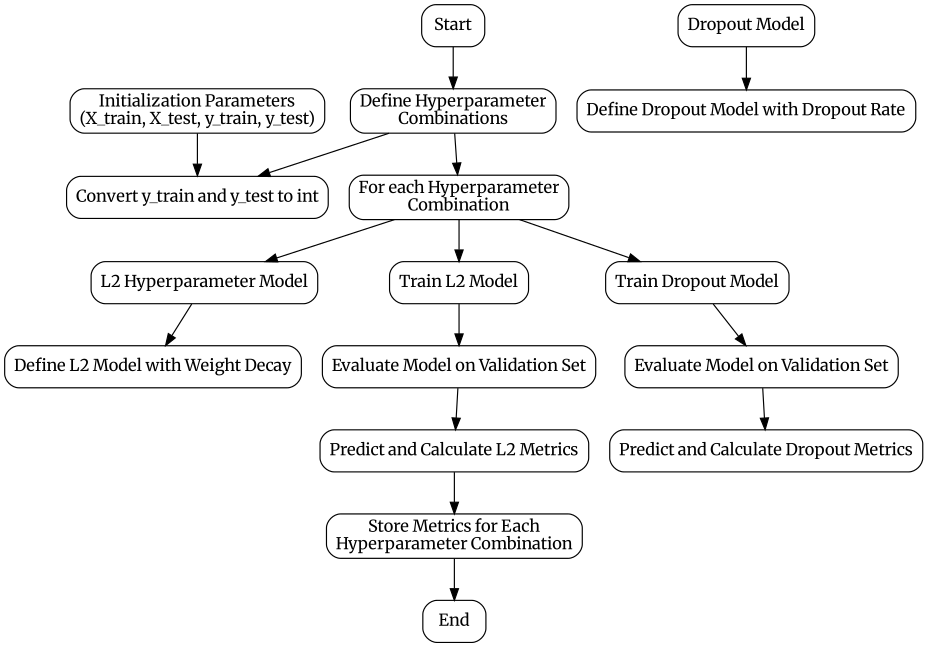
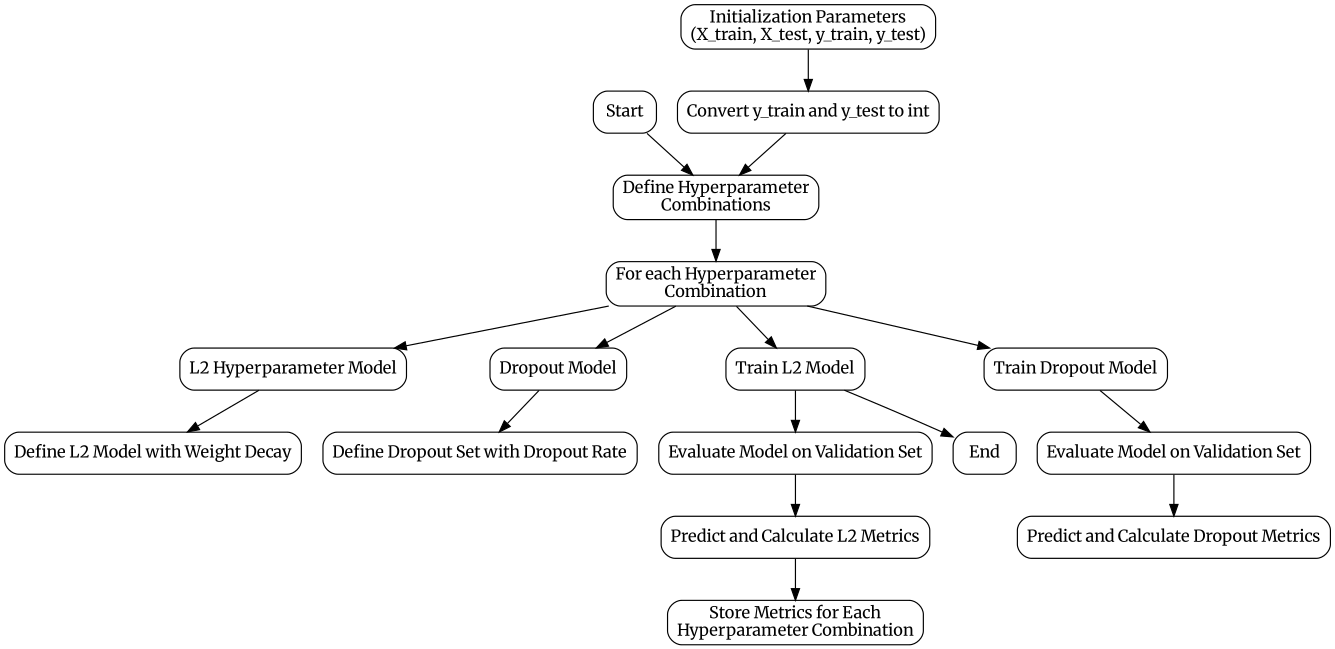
(746, 111) -> (480, 453)
(329, 153) -> (767, 150)
none -> (641, 324)
(454, 574) -> (893, 411)
